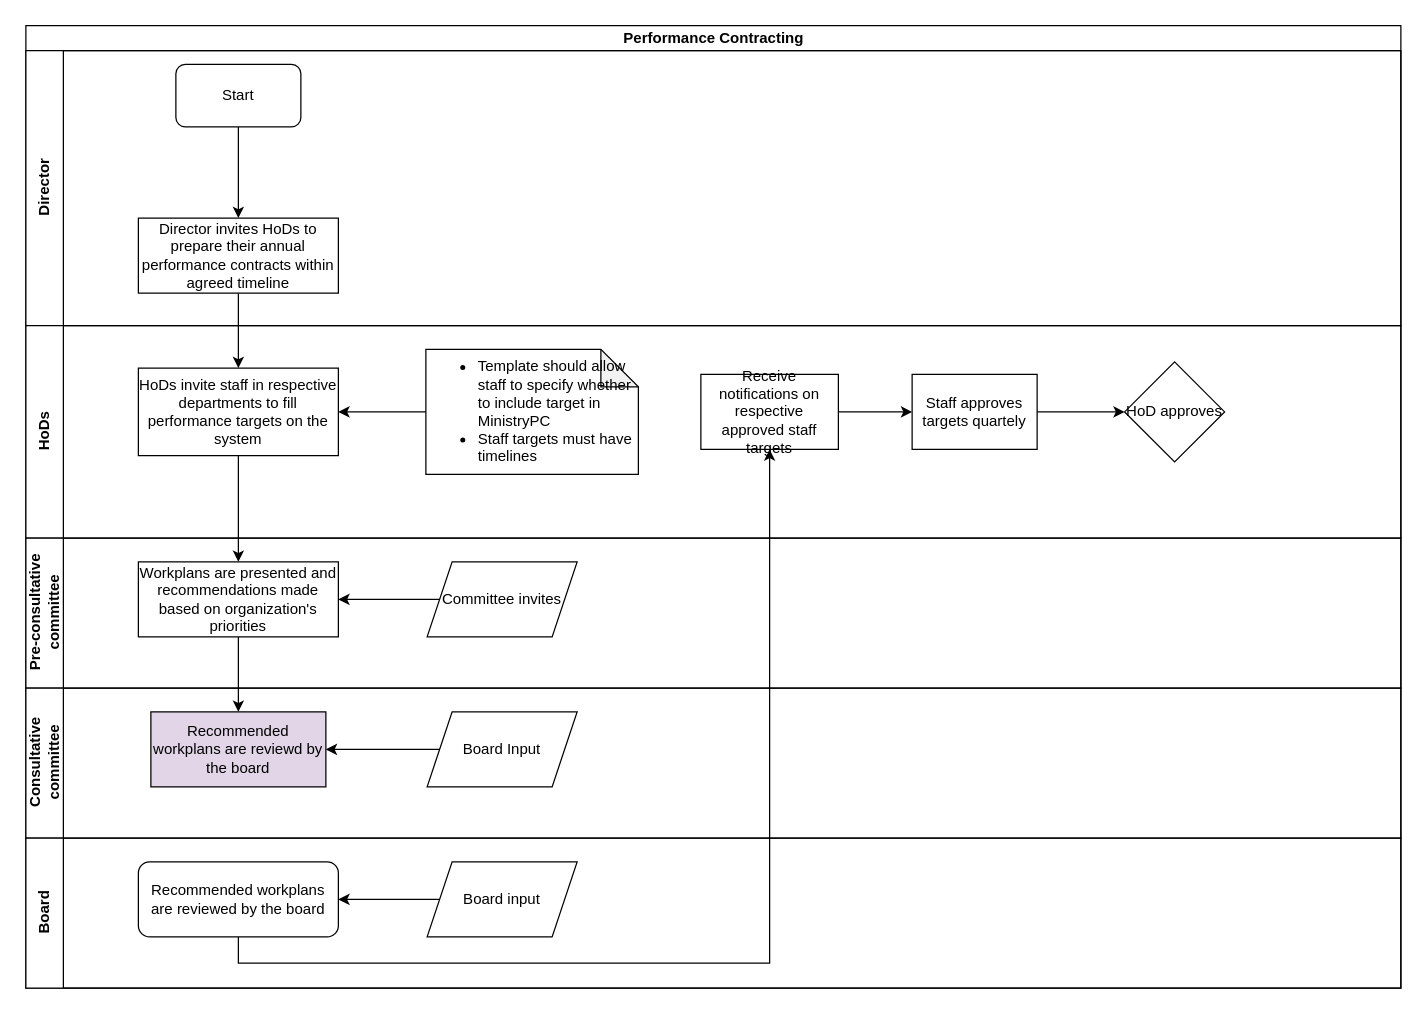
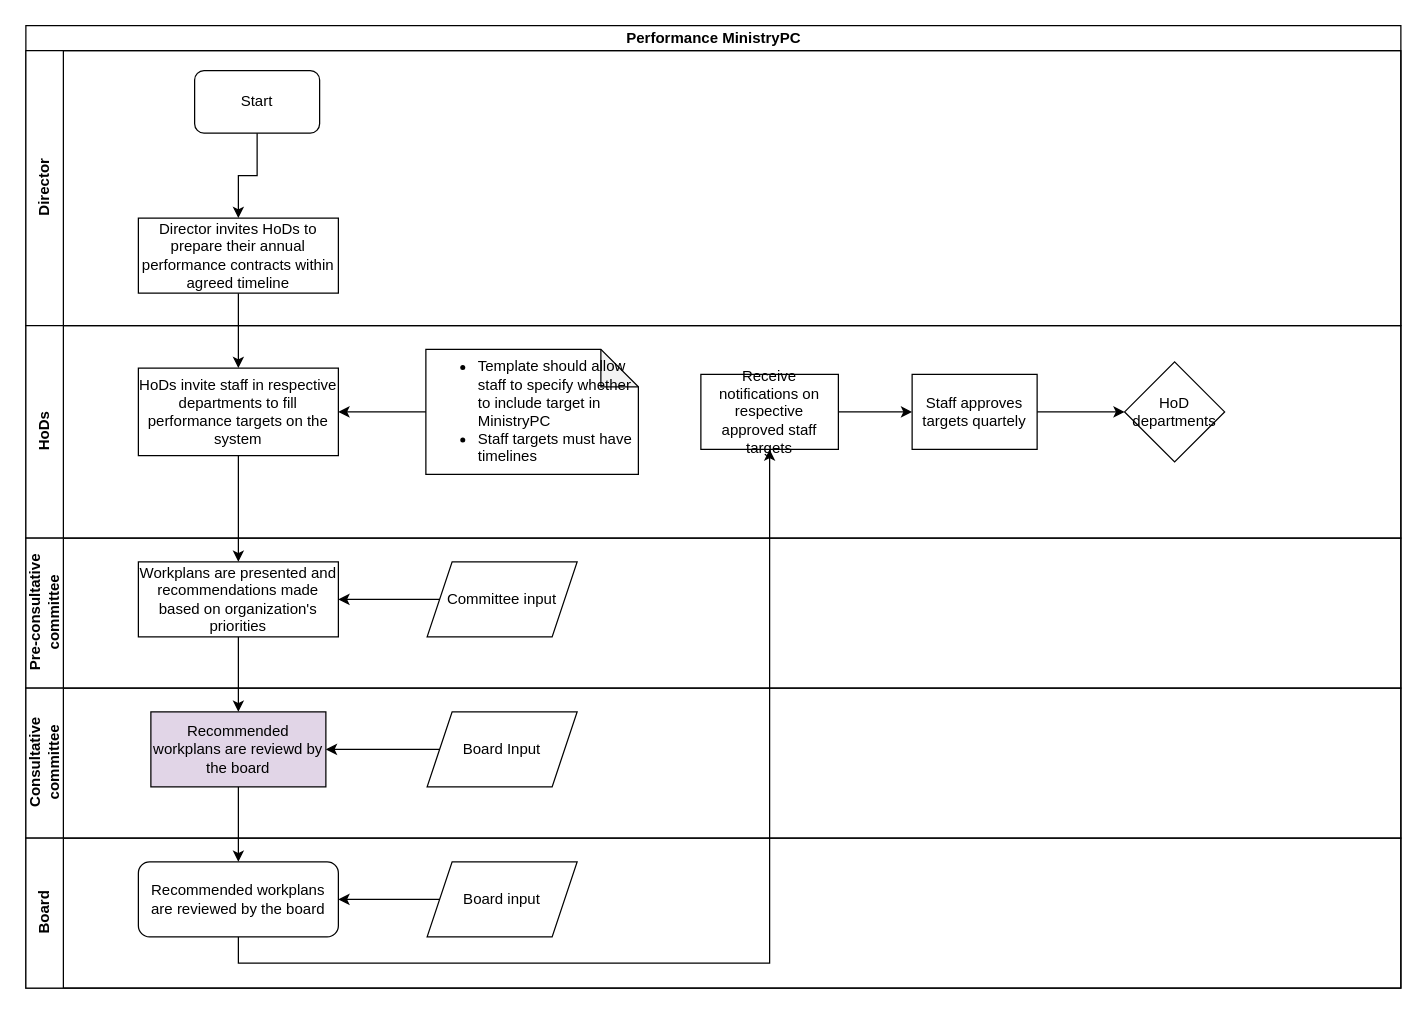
(714, 38) -> (714, 38)
(238, 96) -> (257, 102)
(1174, 412) -> (1174, 412)
(502, 599) -> (502, 599)
none -> (238, 820)
